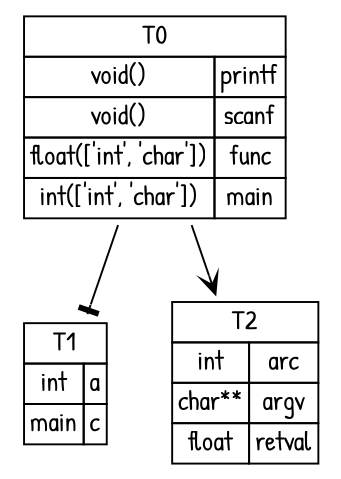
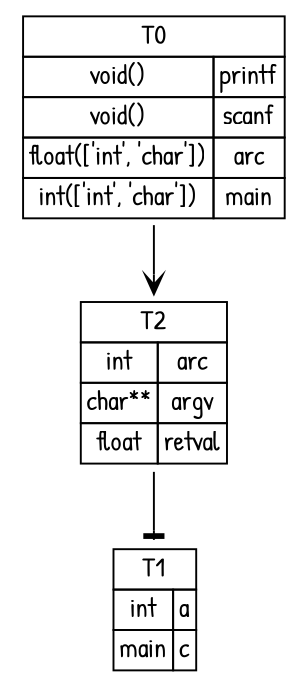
(250, 157) -> (249, 157)
(104, 265) -> (154, 501)
